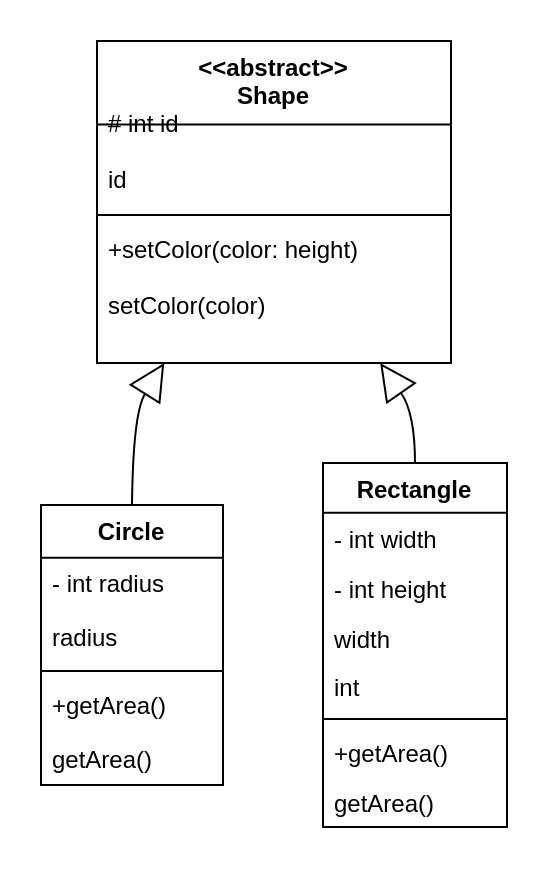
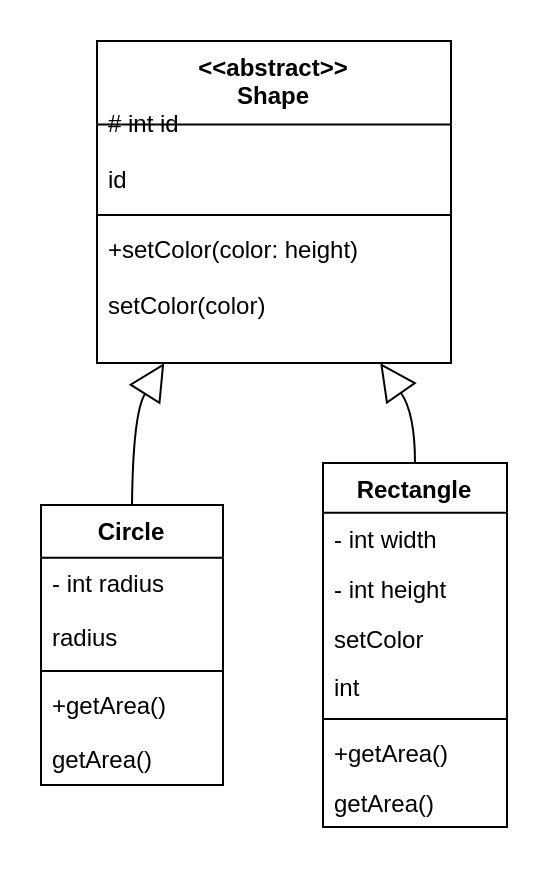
(364, 640) -> (385, 640)
